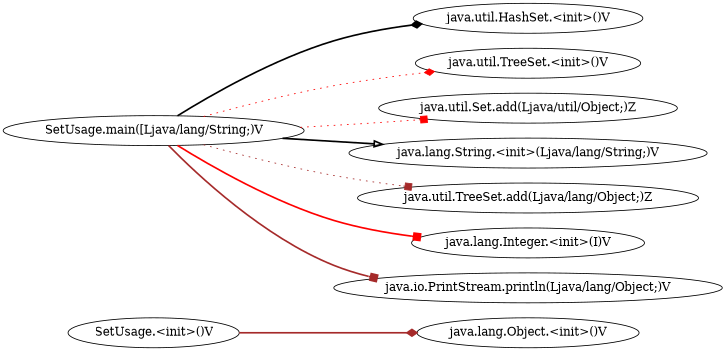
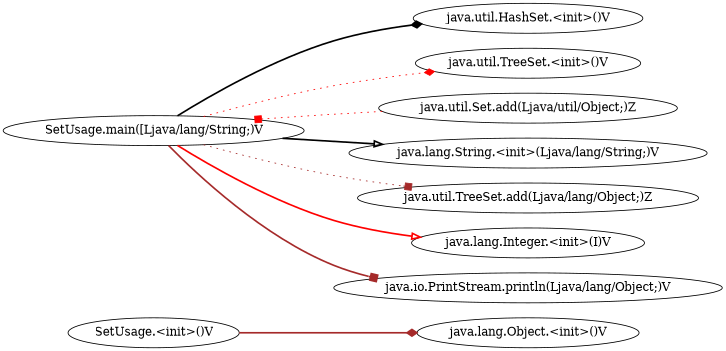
(360, 124) -> (323, 115)
(290, 204) -> (290, 204)
